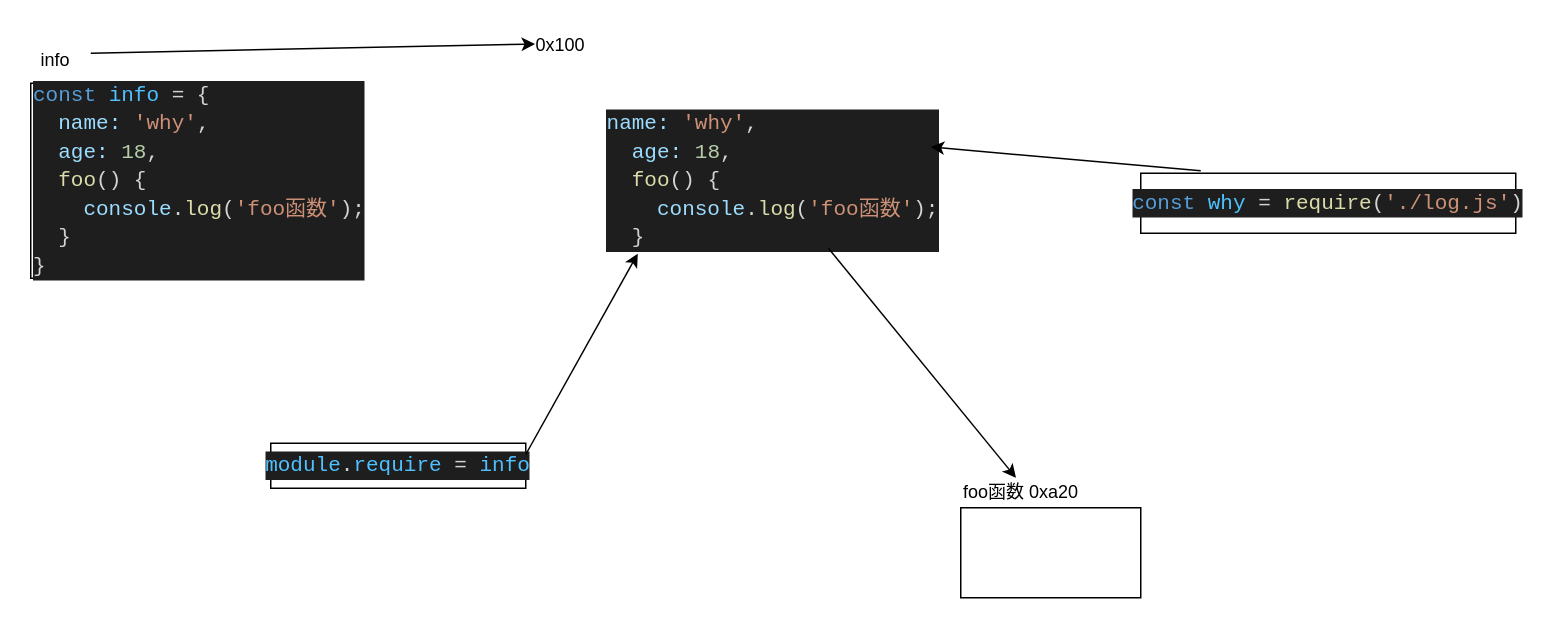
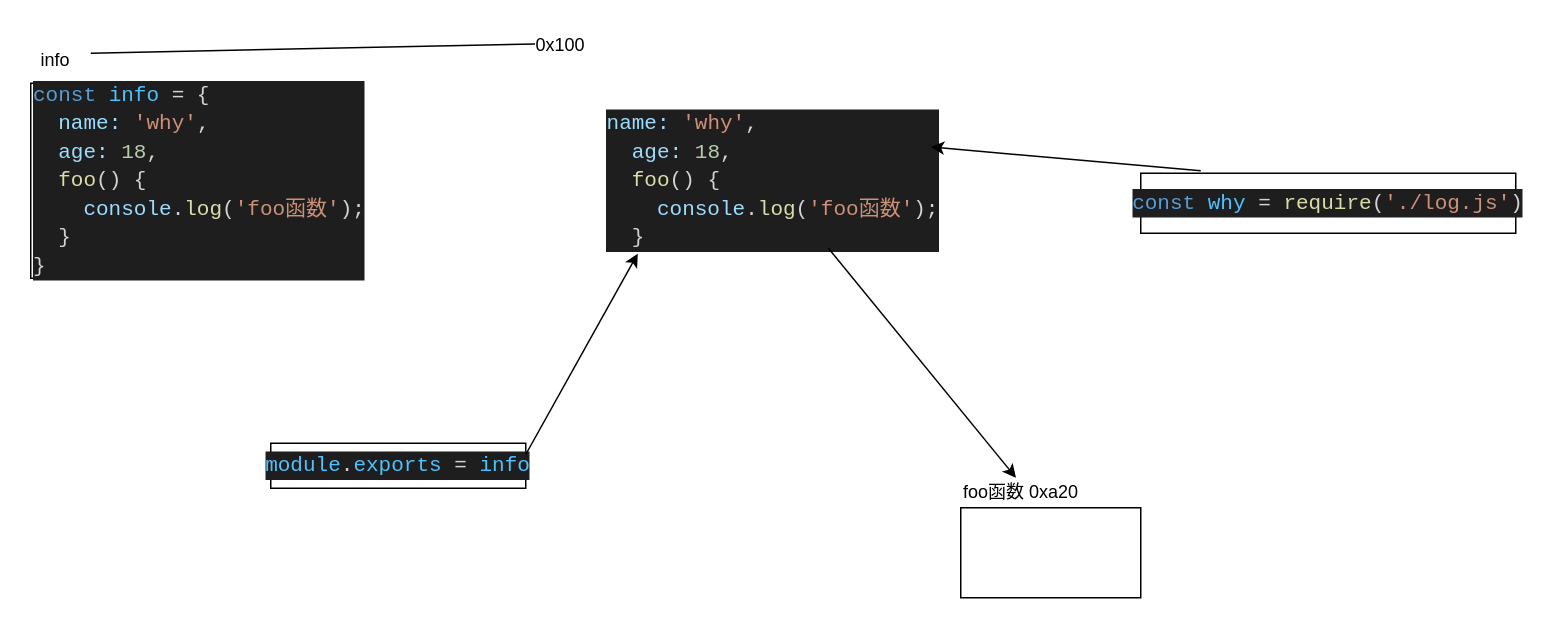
(523, 44) -> (527, 44)
(398, 466) -> (398, 466)
